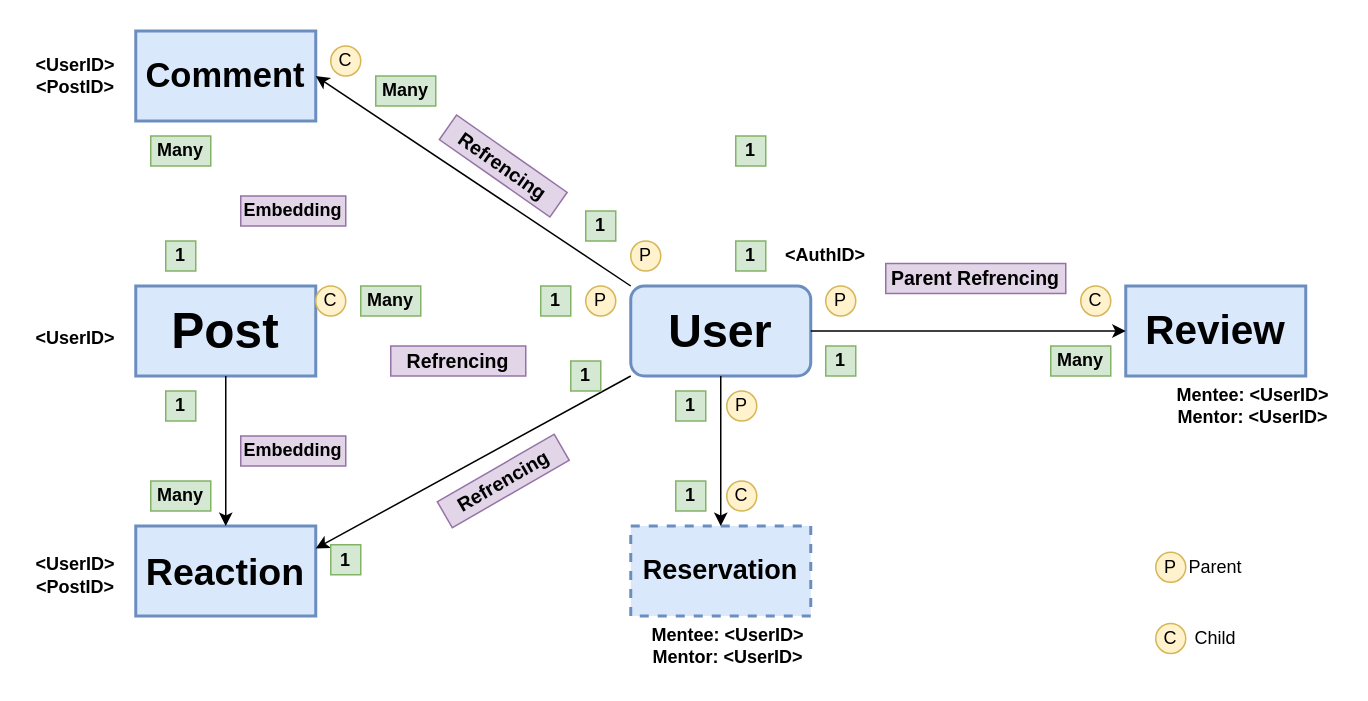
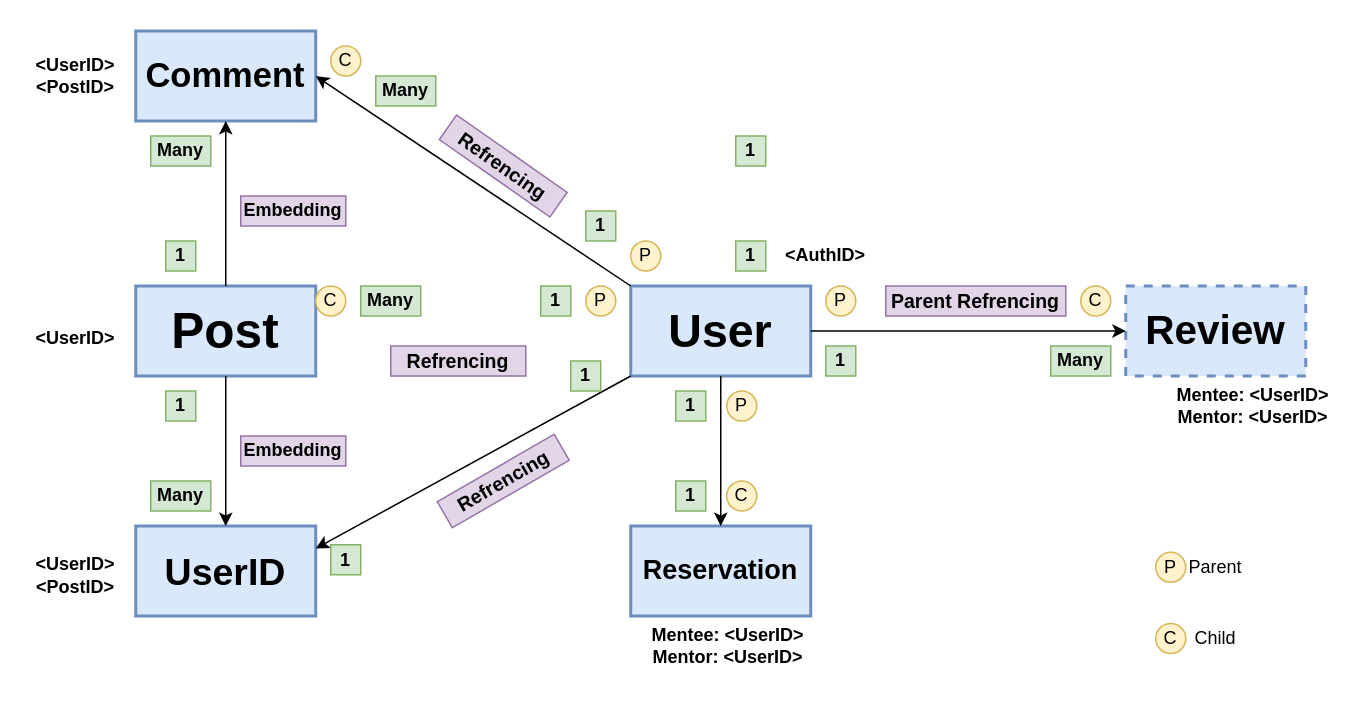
none -> (226, 209)
(976, 278) -> (976, 301)
(721, 331) -> (721, 331)
(1216, 331) -> (1216, 331)
(226, 571) -> (226, 571)
(721, 571) -> (721, 571)
